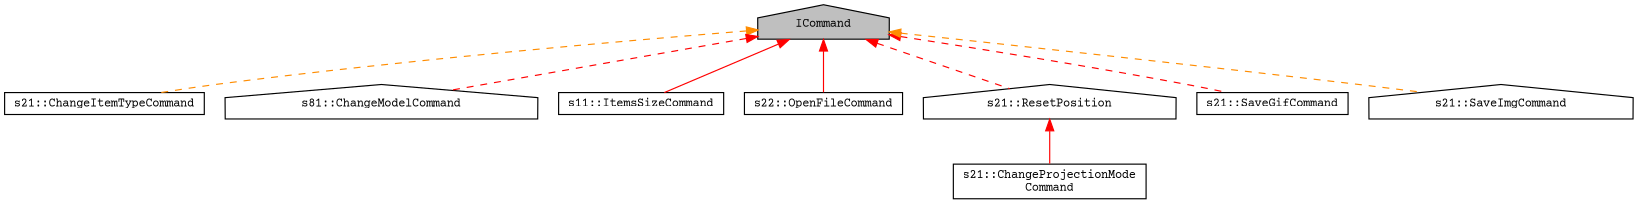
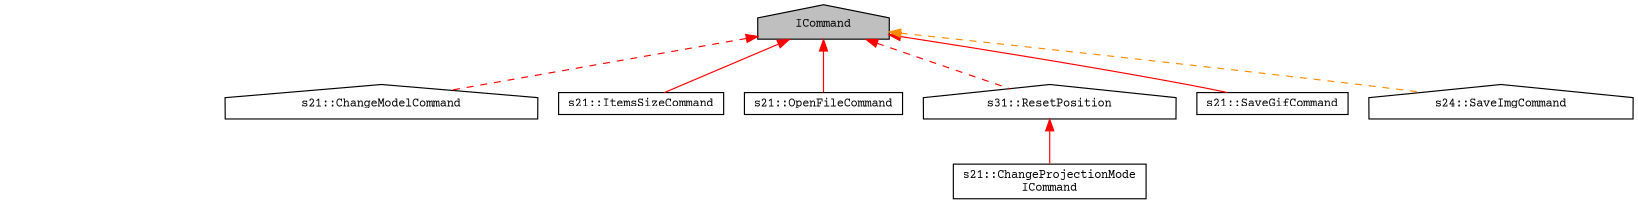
(1064, 63) -> (1064, 63)
(104, 104) -> none
(381, 104) -> (381, 104)
(641, 104) -> (641, 104)
(823, 104) -> (823, 104)
(1050, 104) -> (1050, 104)
(1501, 104) -> (1501, 104)
(1050, 181) -> (1050, 181)
